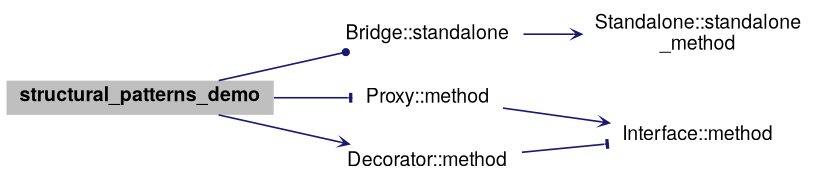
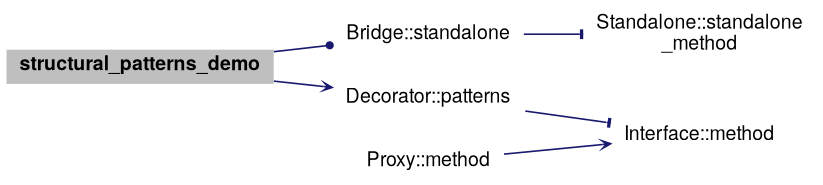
(548, 34) -> (551, 34)
(311, 98) -> none
(428, 161) -> (428, 98)
